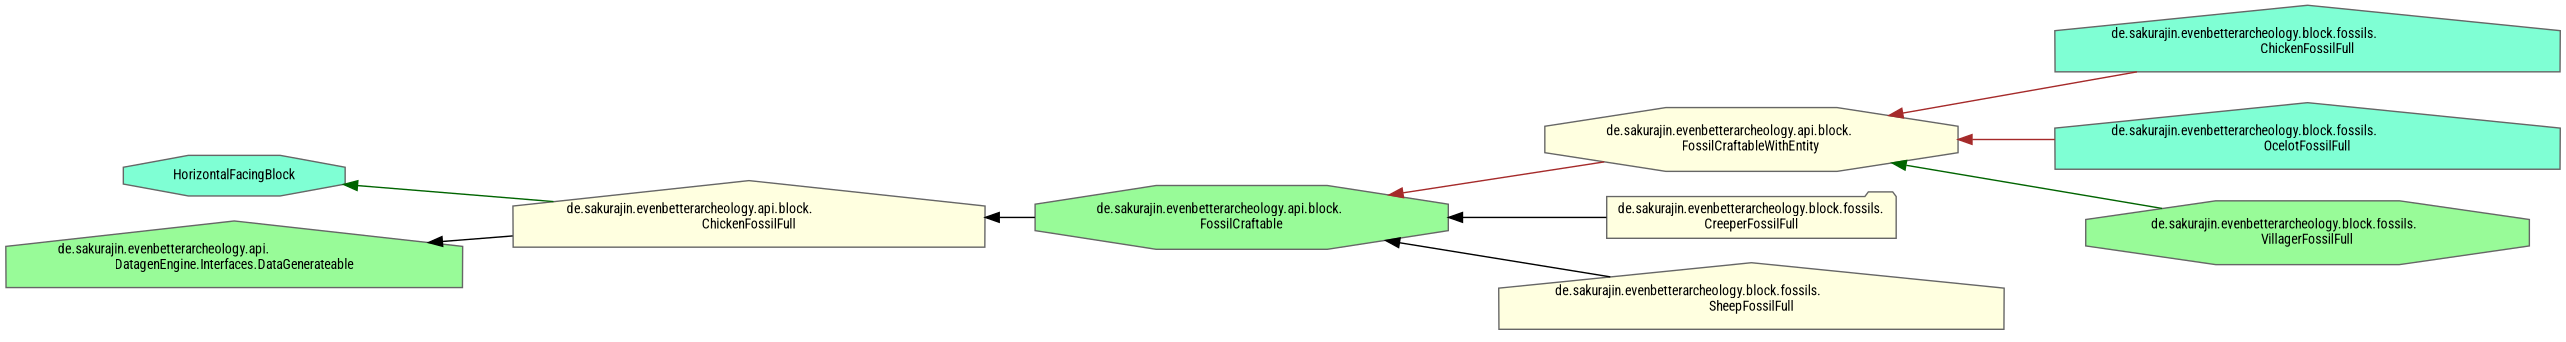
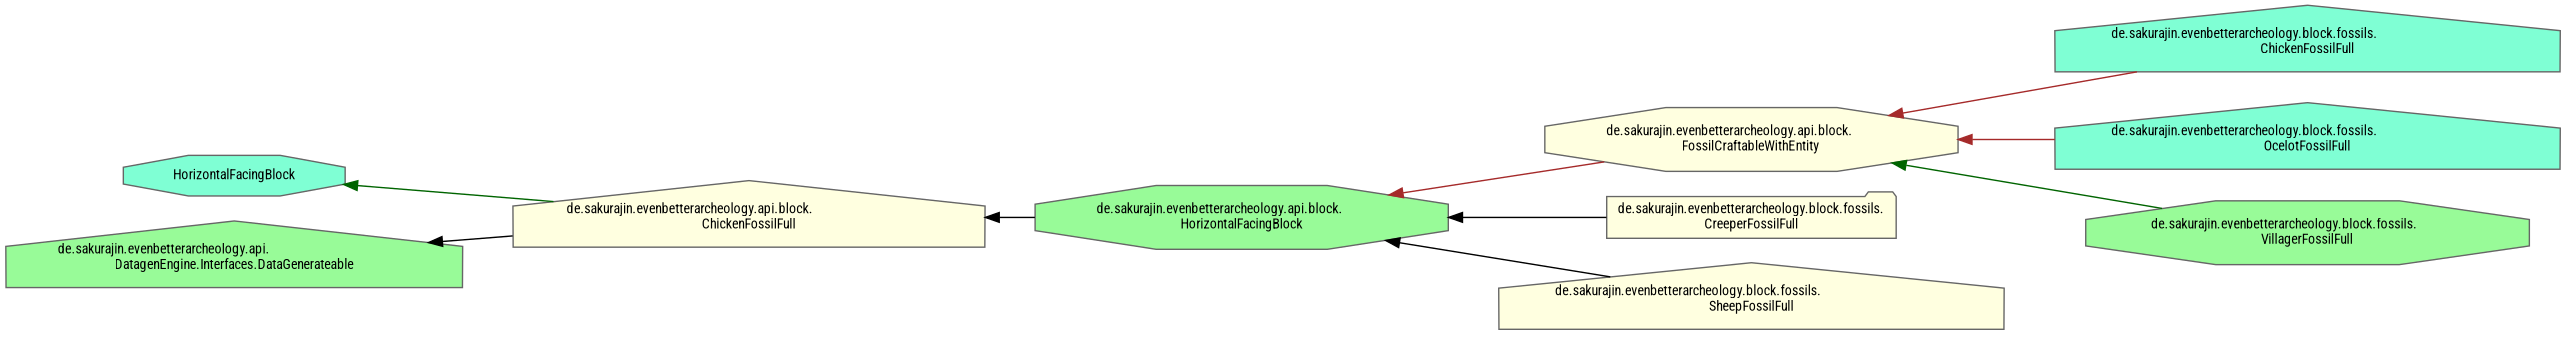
(1242, 217) -> (1242, 217)
